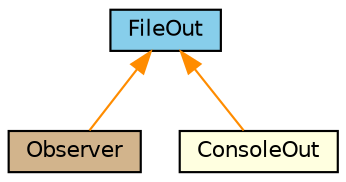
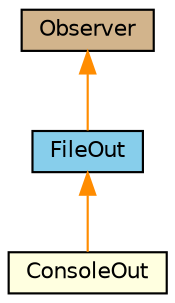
(113, 100) -> (88, 102)
